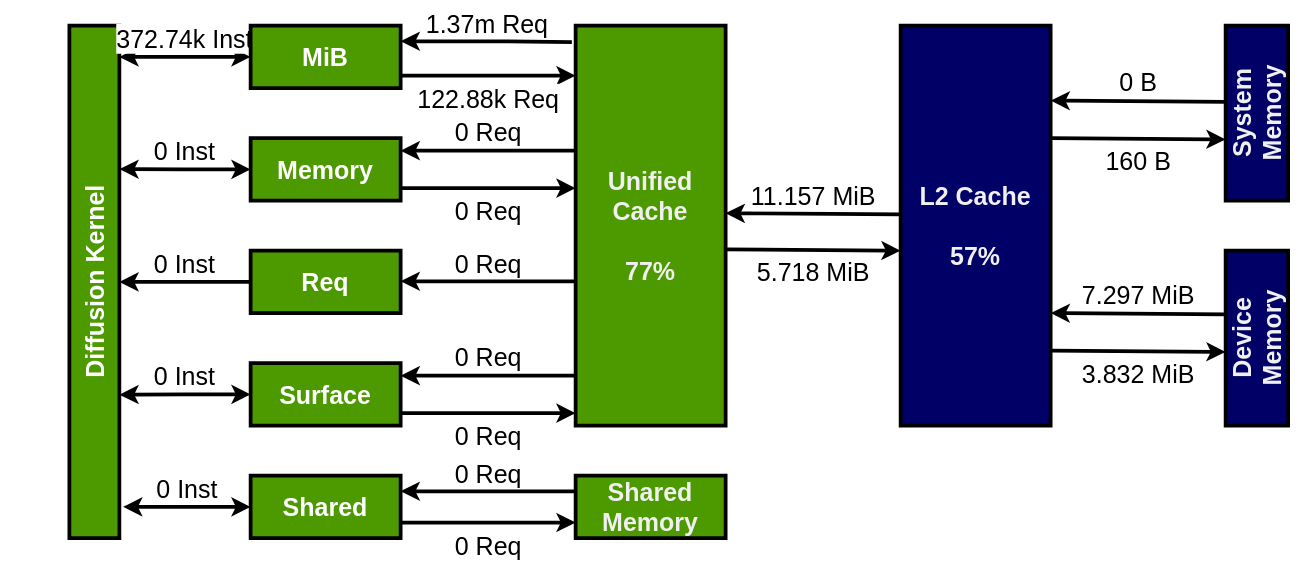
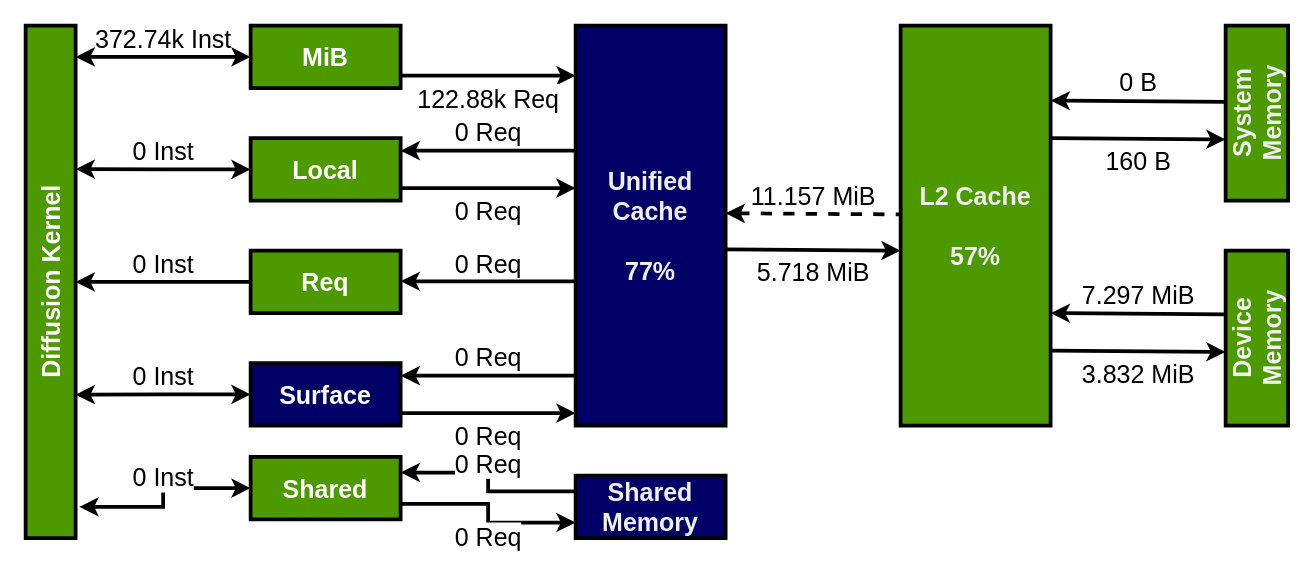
(492, 41) -> none
(1257, 113) -> (1257, 113)
(326, 169) -> (326, 169)
(891, 214) -> (891, 214)
(651, 226) -> (651, 226)
(976, 226) -> (976, 226)
(94, 282) -> (51, 282)
(1257, 338) -> (1257, 338)
(326, 394) -> (326, 394)
(326, 507) -> (326, 488)
(651, 507) -> (651, 507)
